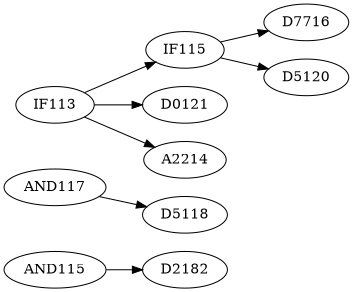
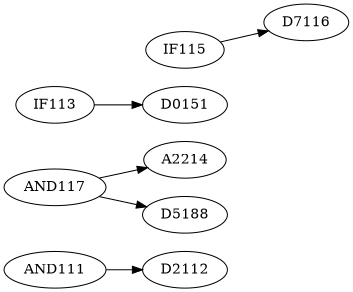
(306, 22) -> (306, 22)
(306, 77) -> none
(115, 79) -> none
(185, 105) -> (185, 105)
(115, 130) -> (118, 174)
(185, 215) -> (185, 215)
(55, 270) -> (55, 270)
(185, 270) -> (185, 270)
